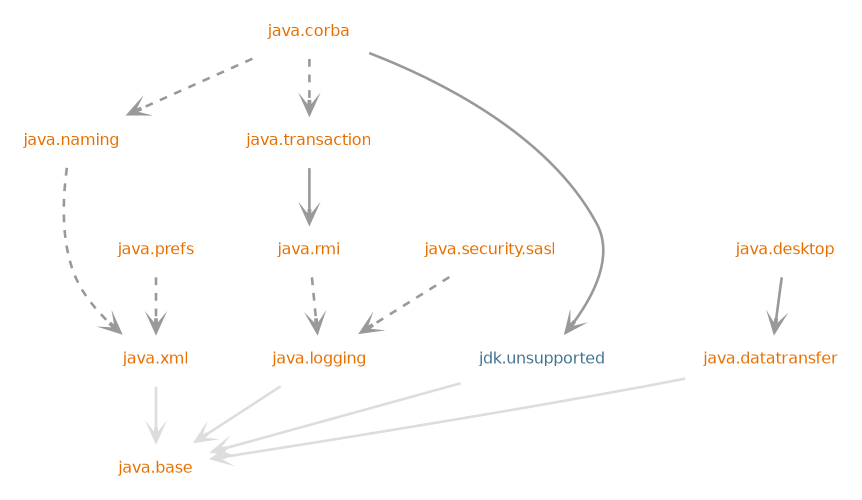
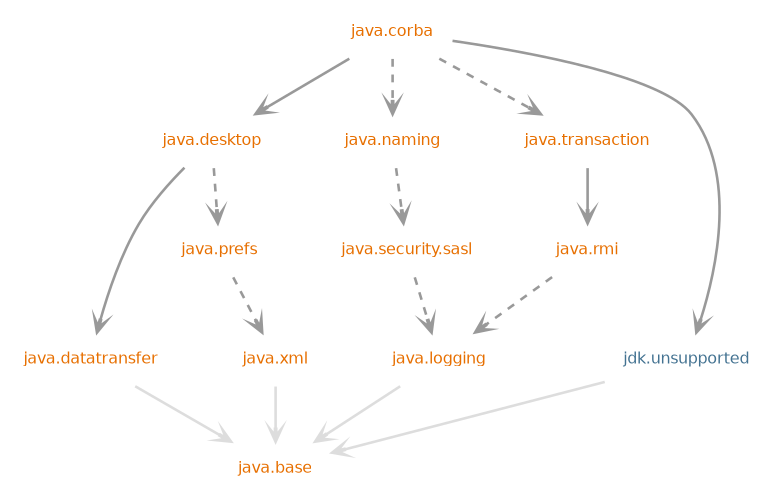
none -> (308, 83)
none -> (215, 189)
(68, 252) -> (399, 189)
